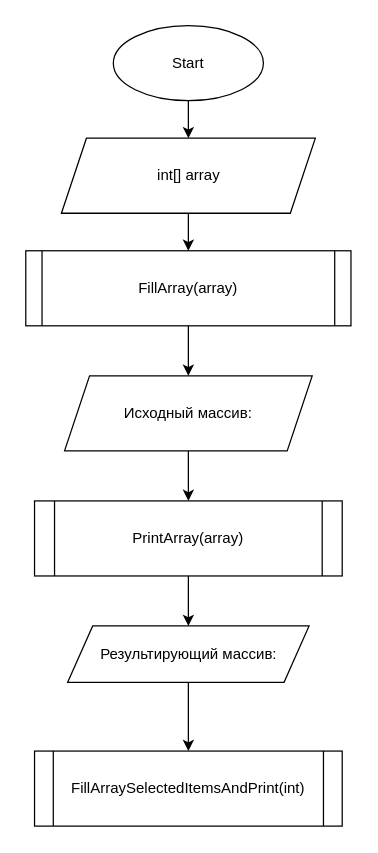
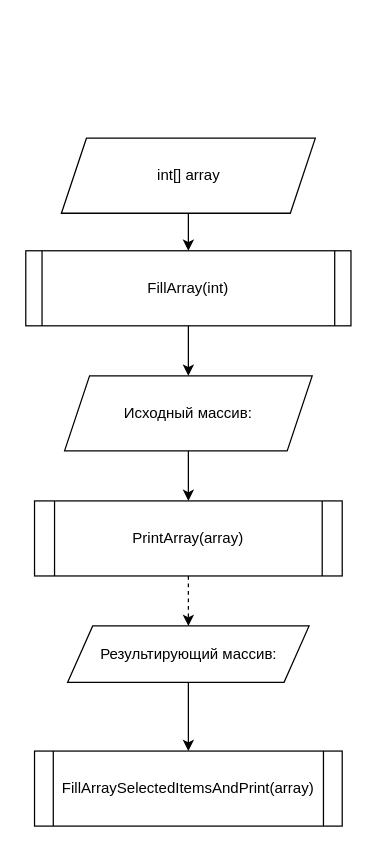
(188, 63) -> none
(188, 124) -> none
(188, 288) -> (188, 288)
(188, 596) -> (188, 596)
(188, 788) -> (188, 788)
